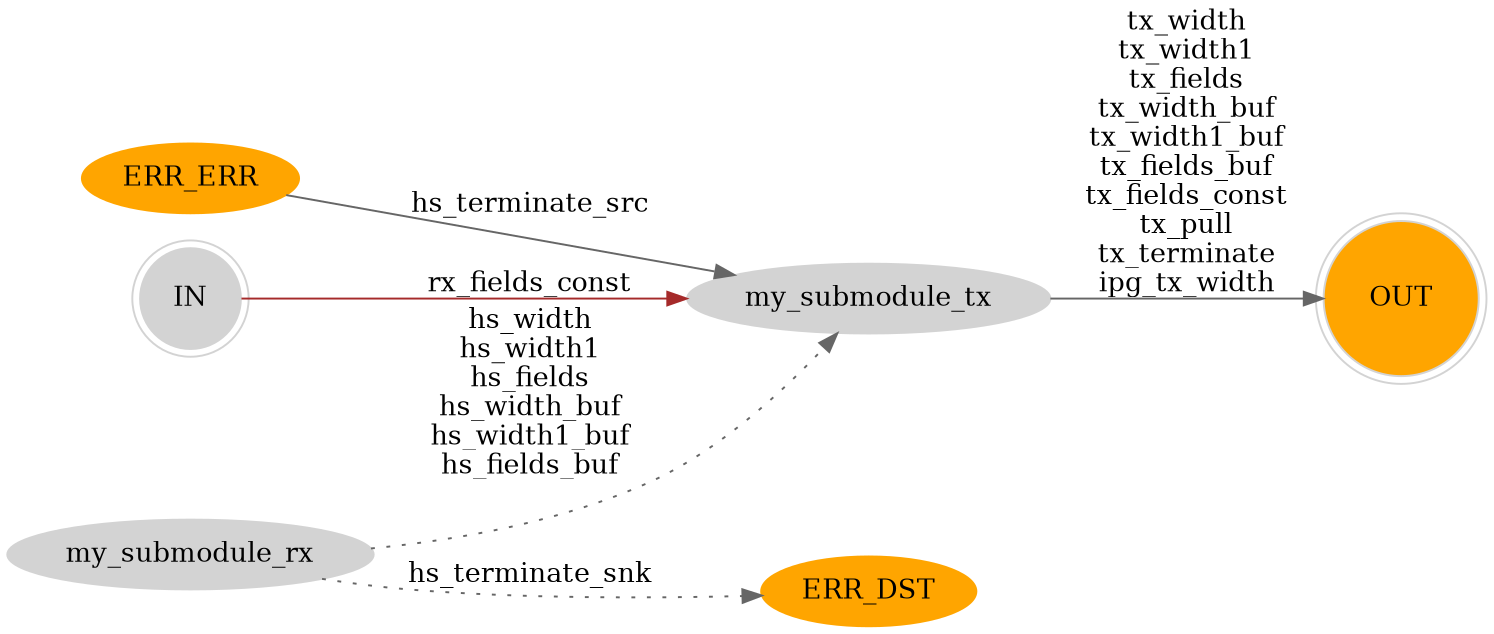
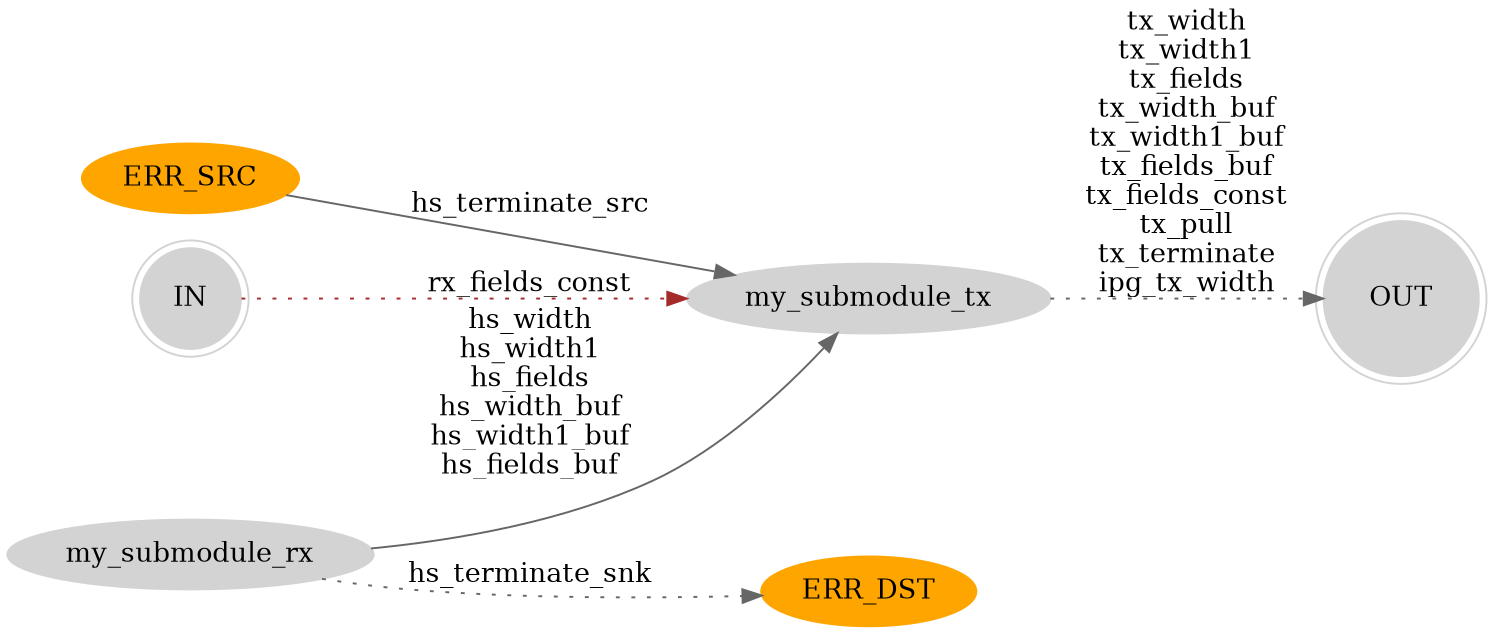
(190, 178) -> (190, 178)
(454, 299) -> (454, 299)
(1177, 299) -> (1177, 299)
(1401, 299) -> (1401, 299)
(619, 495) -> (619, 495)
